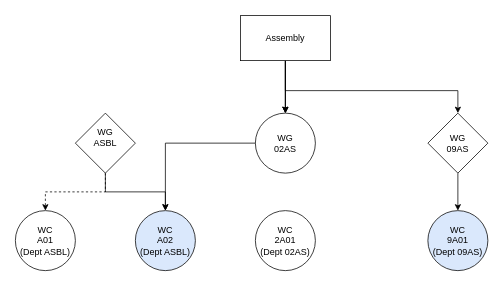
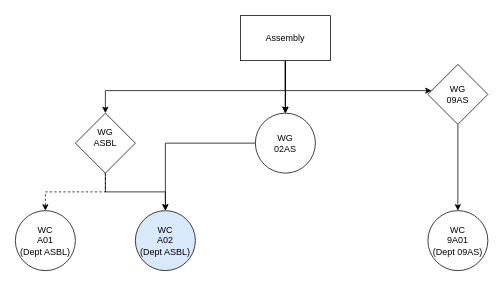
none -> (186, 90)
(458, 143) -> (458, 94)
(285, 240) -> none
(458, 240) -> (458, 240)
